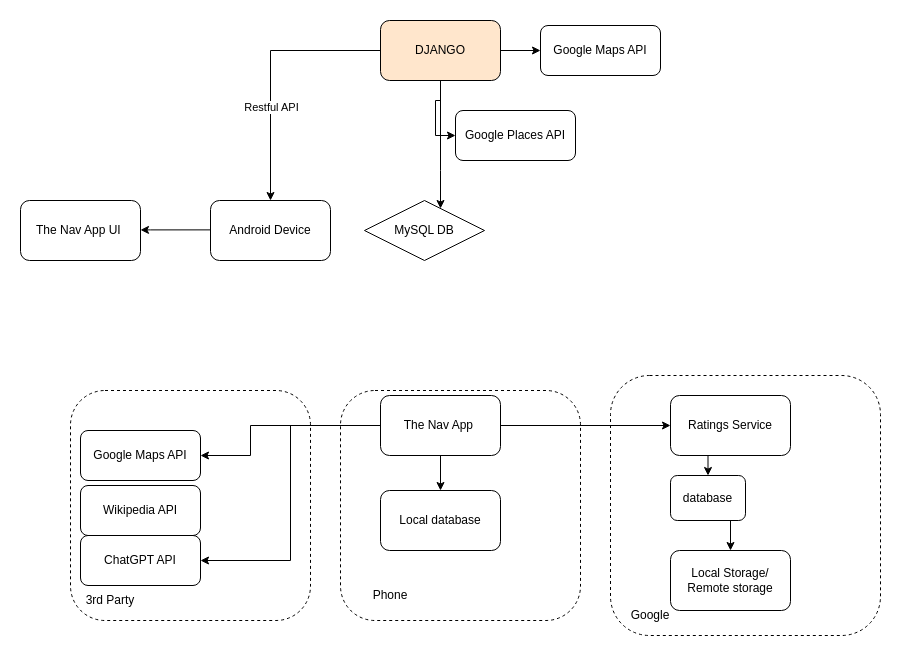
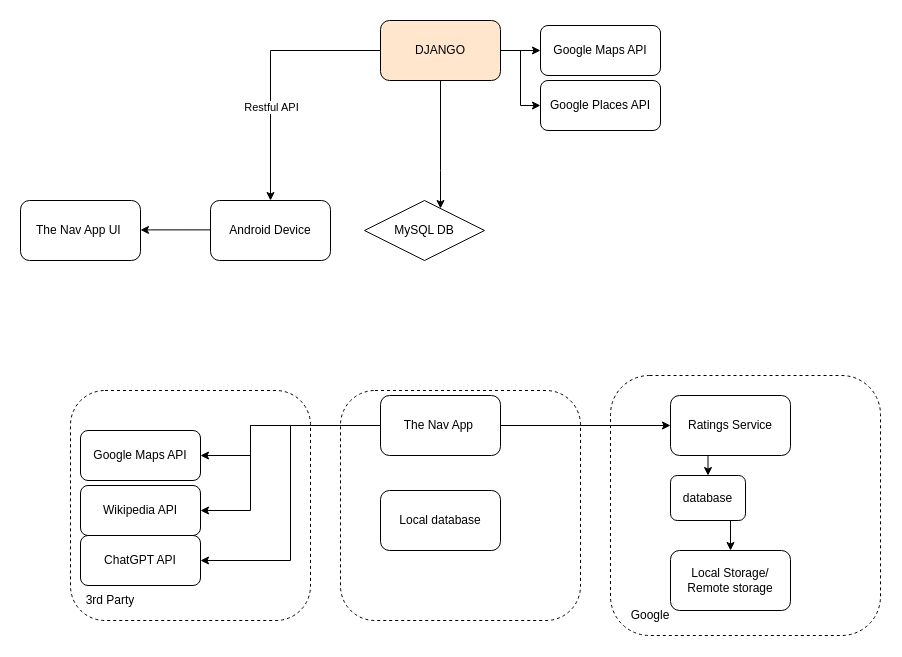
(516, 136) -> (601, 106)
(441, 475) -> none
none -> (251, 506)
(391, 596) -> none
